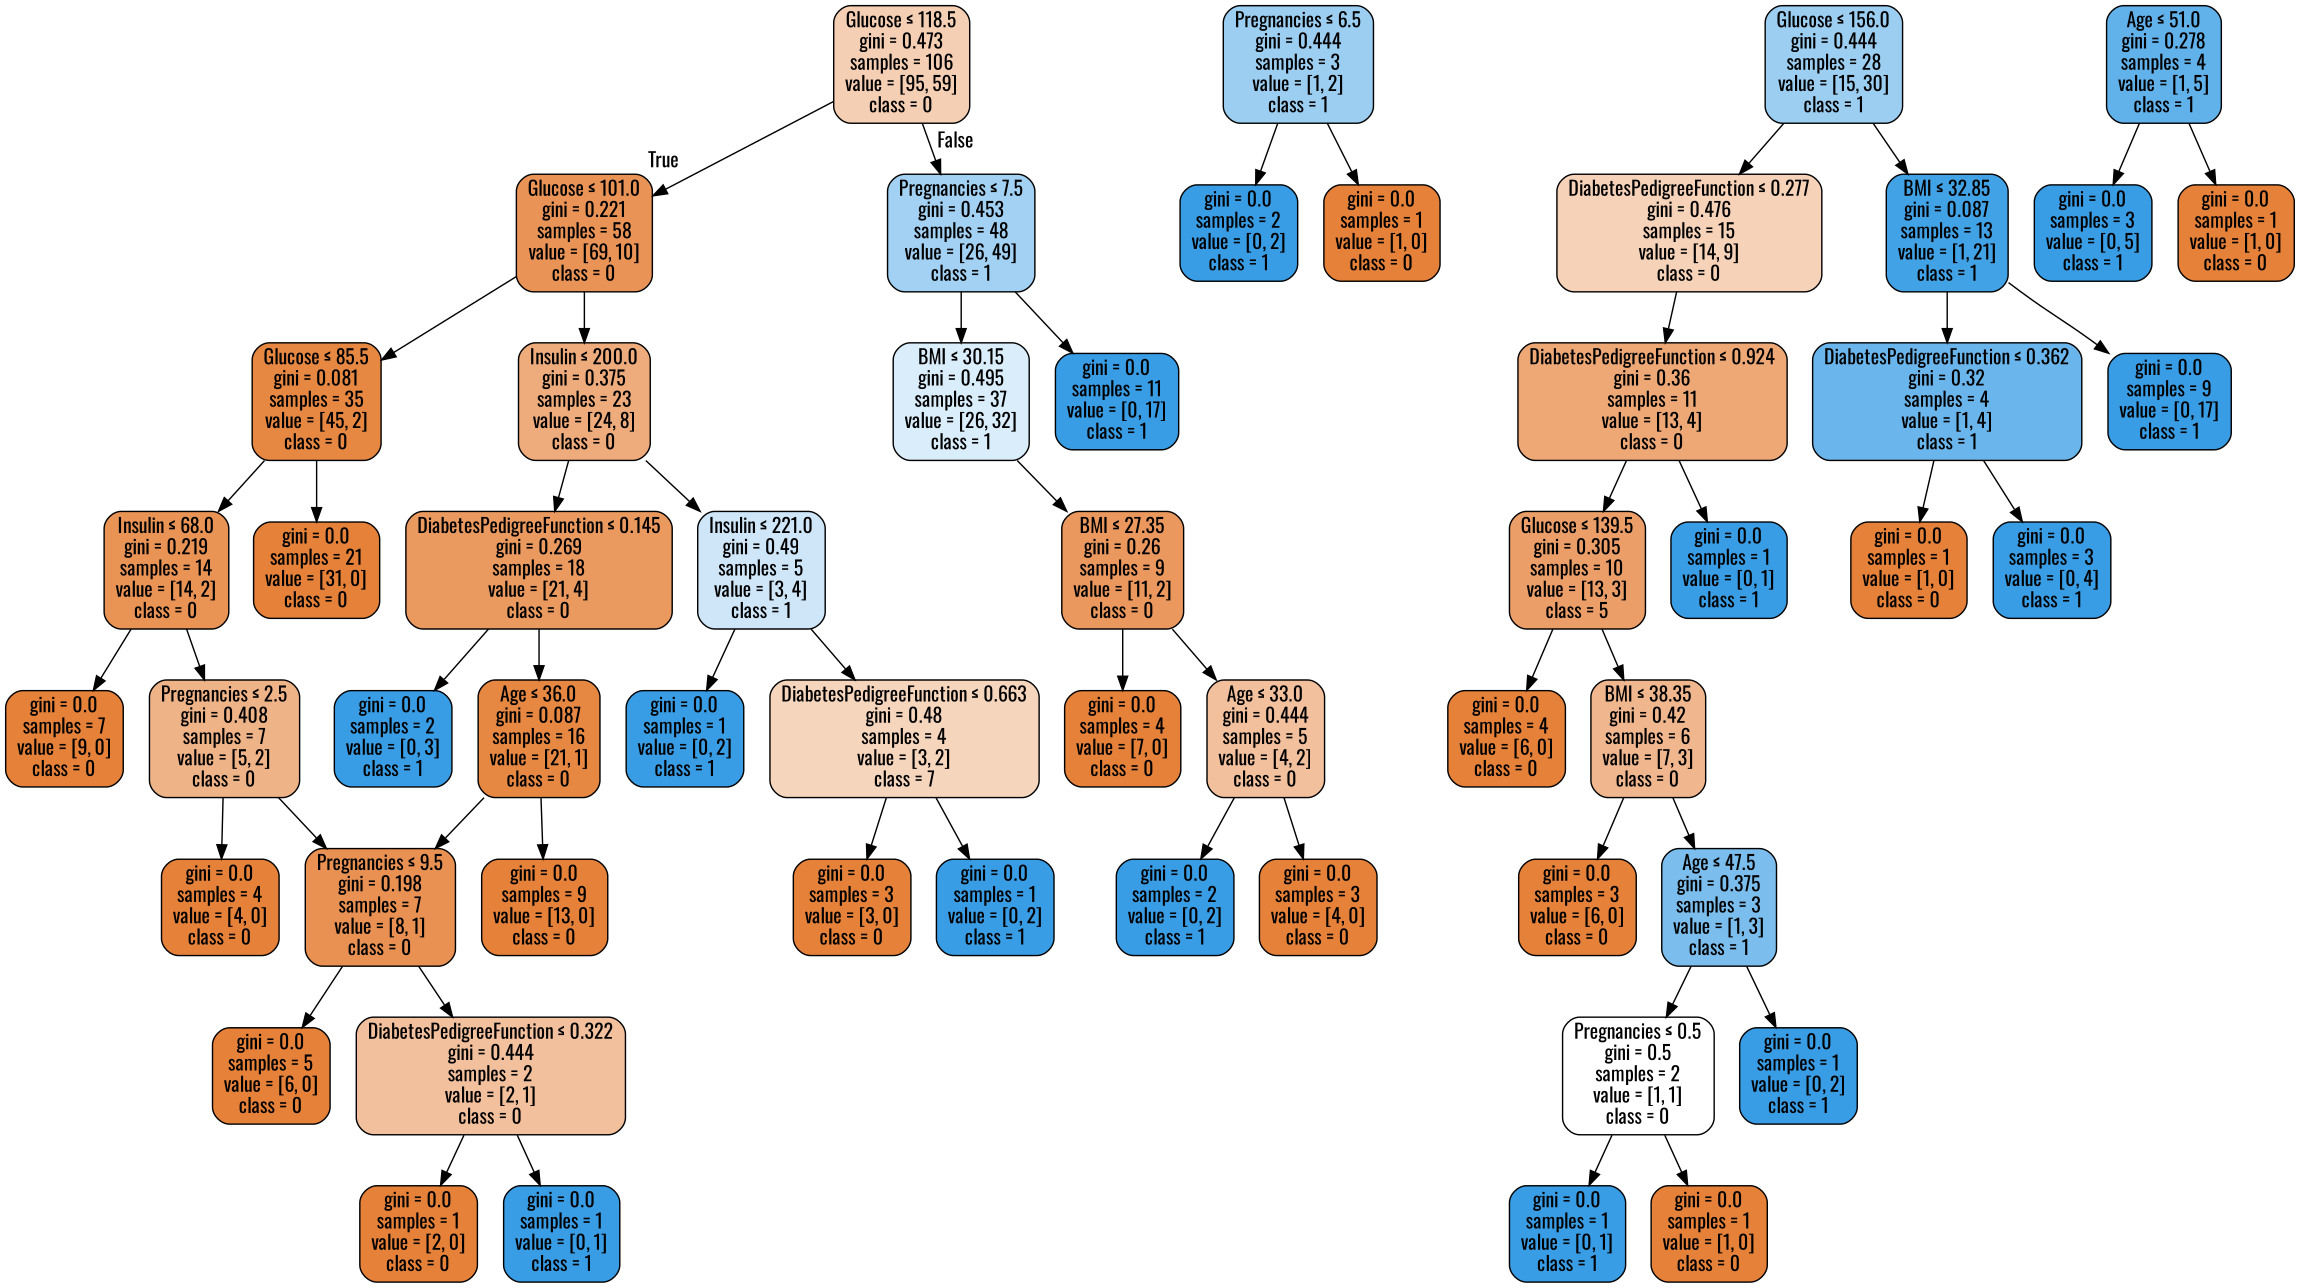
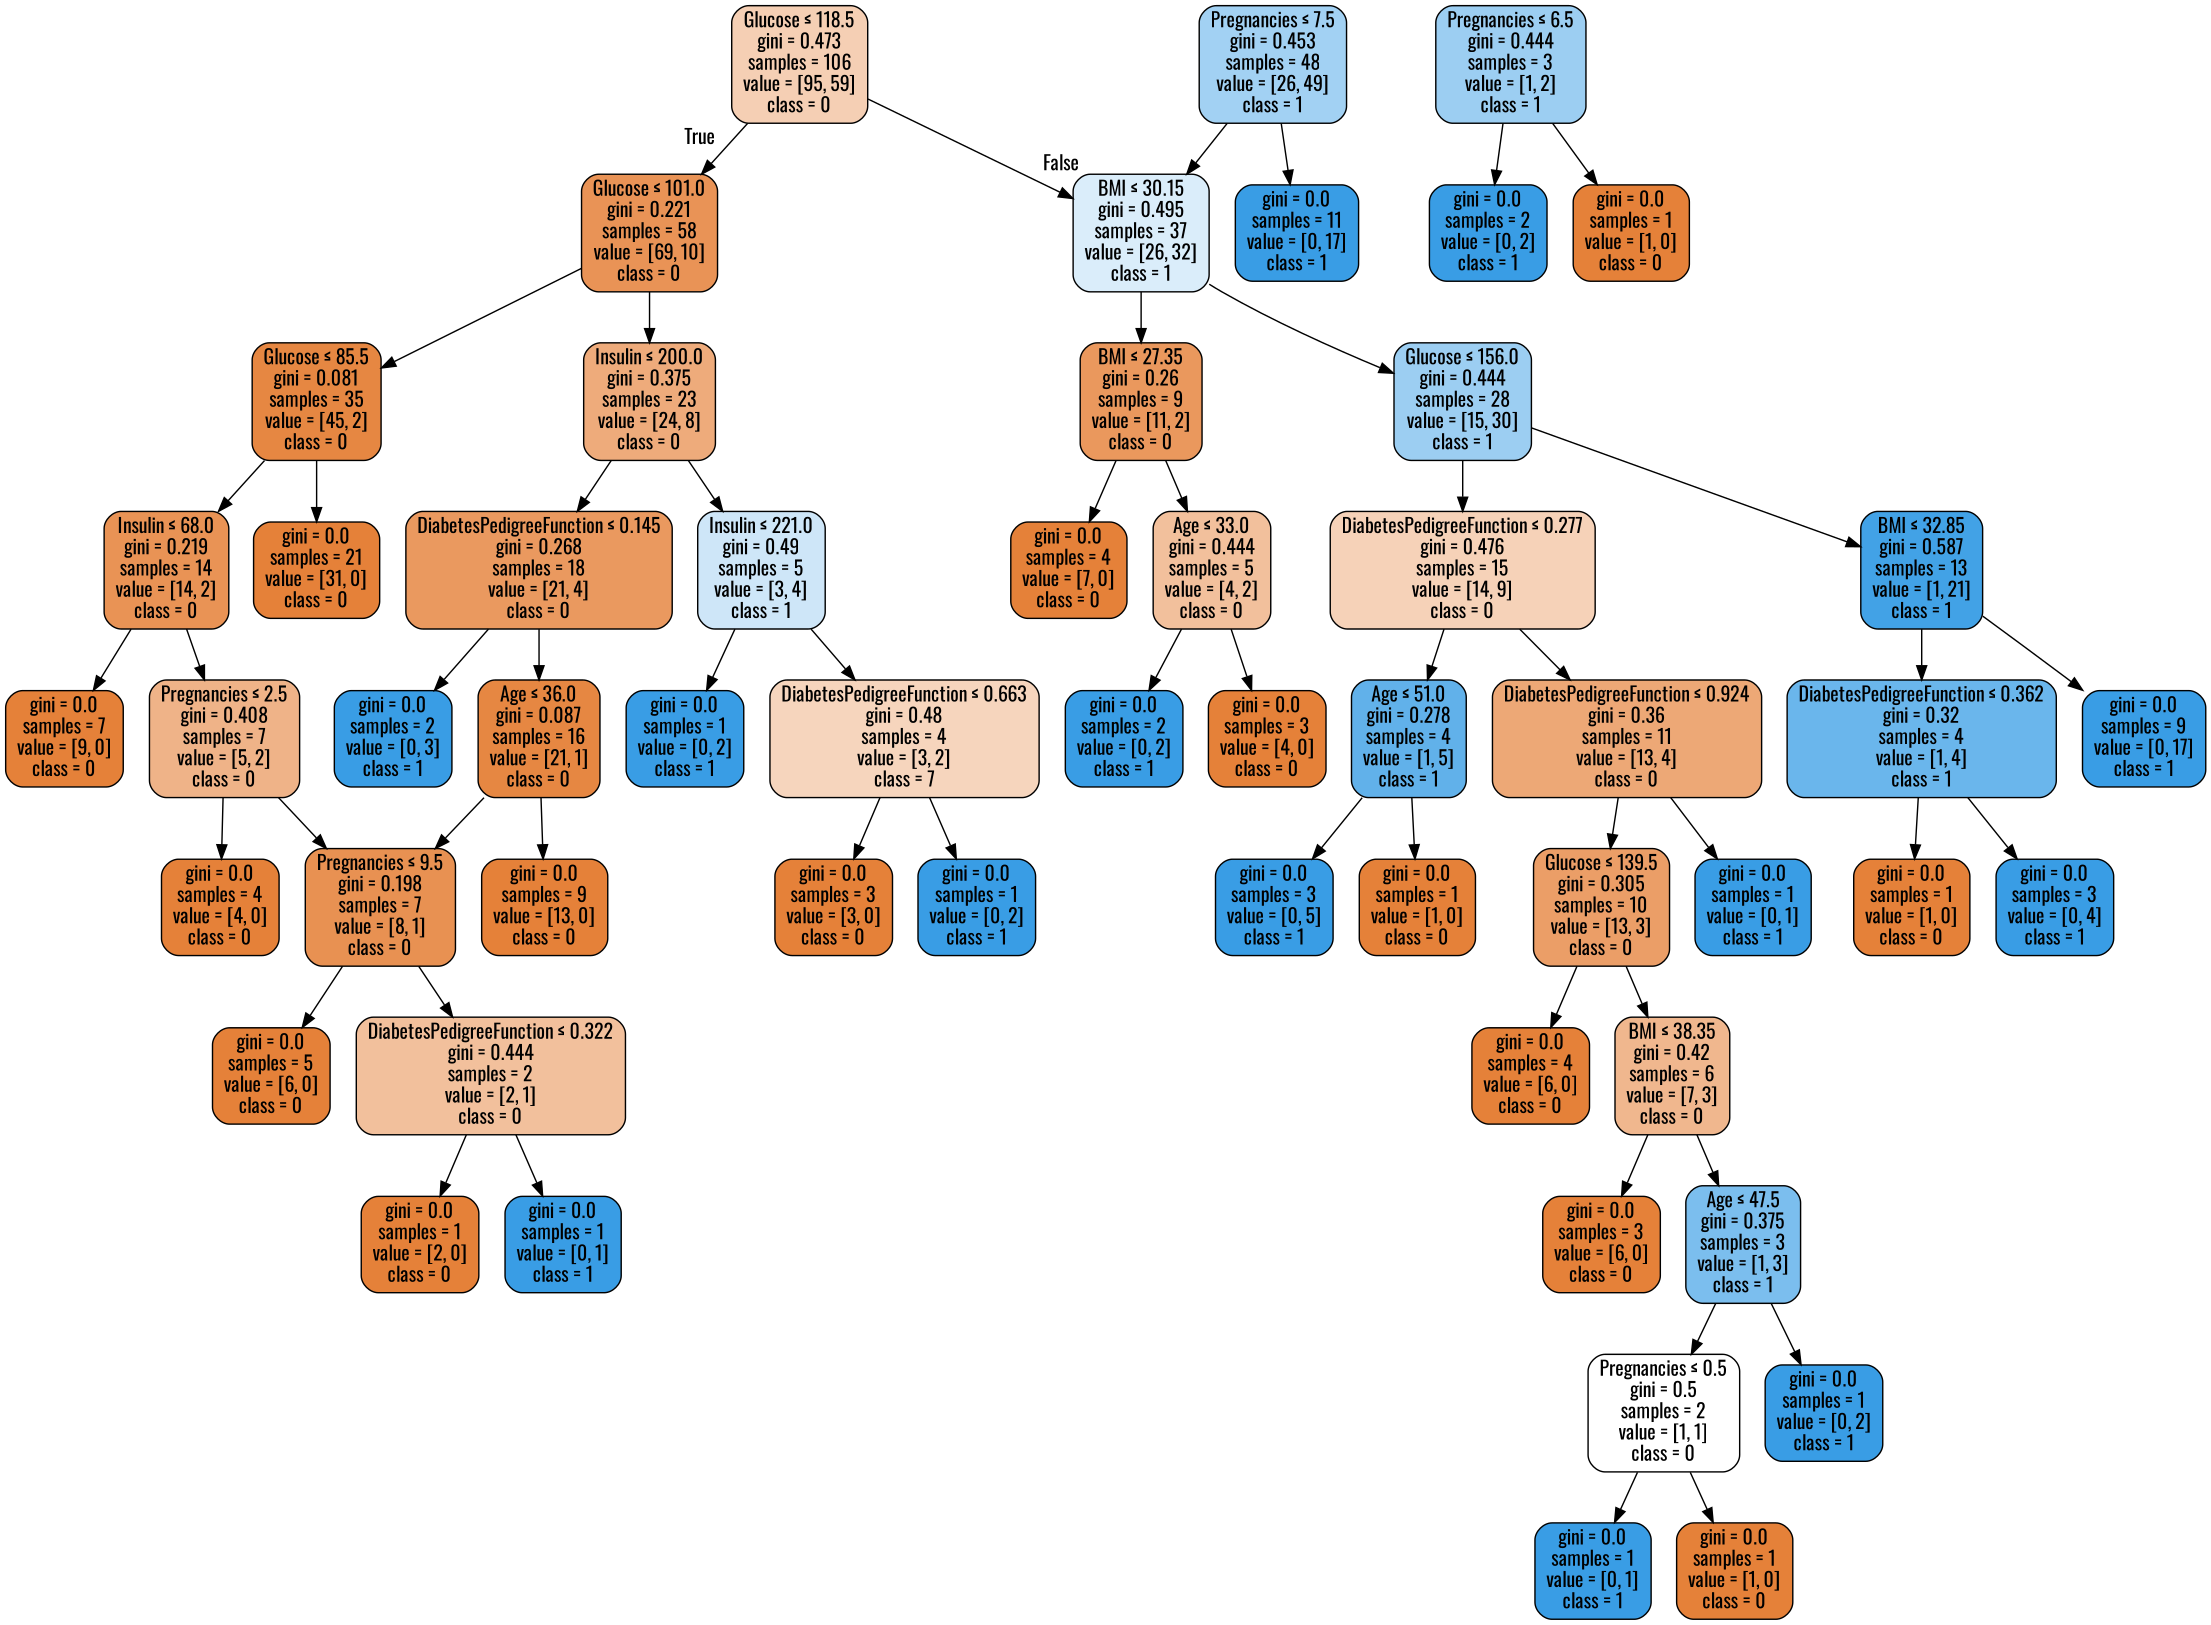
(929, 142) -> (964, 146)
(1947, 211) -> (1922, 548)
none -> (1293, 329)
(539, 548) -> (539, 548)
(1577, 612) -> (1602, 949)
none -> (1438, 648)
